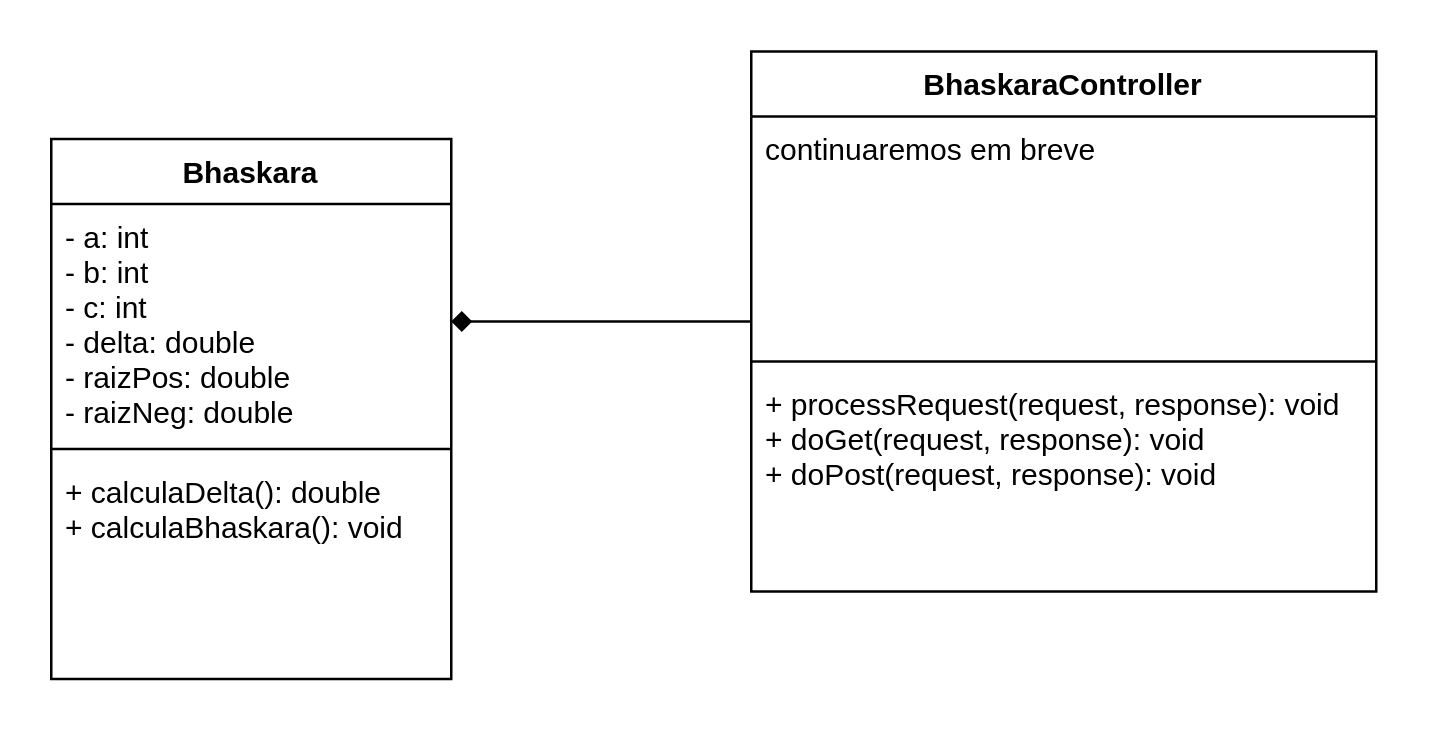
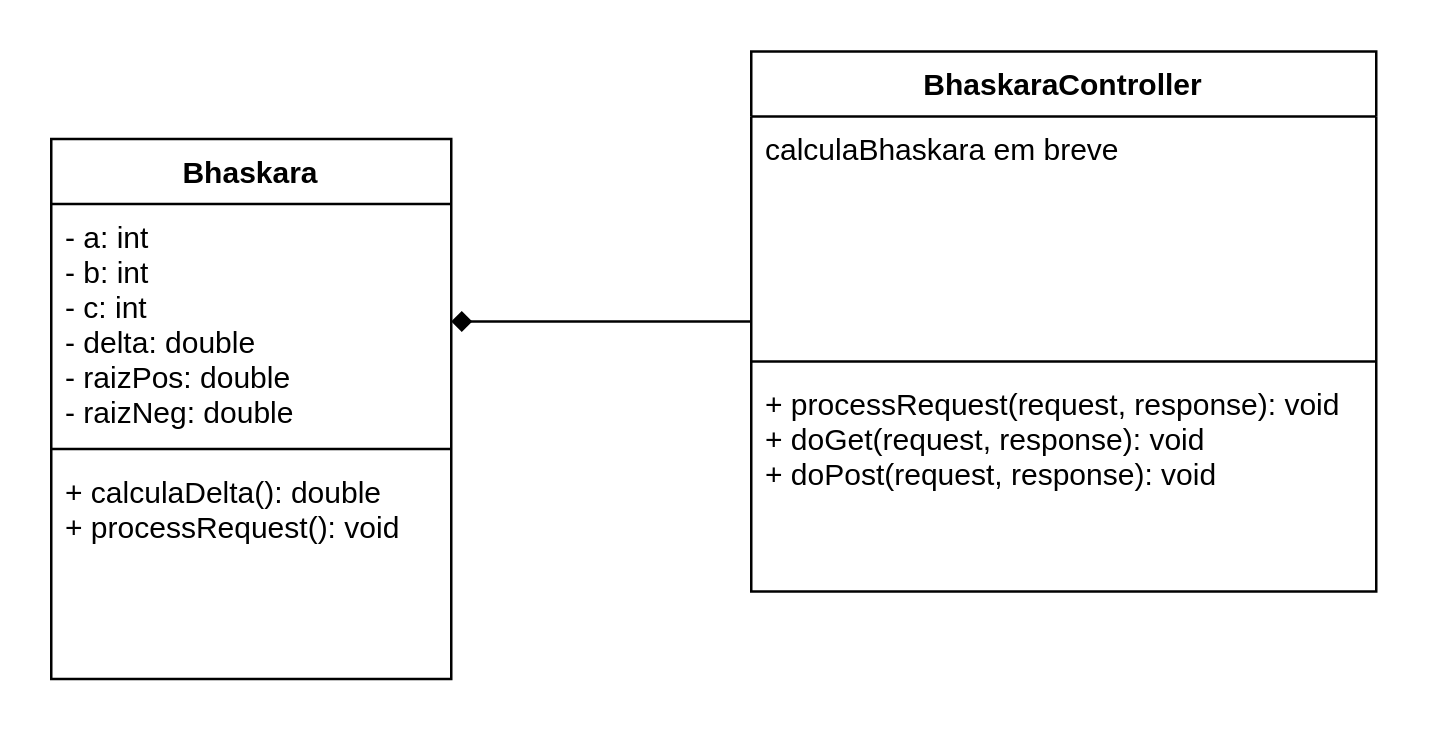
(938, 150) -> (951, 150)
(239, 493) -> (239, 493)
